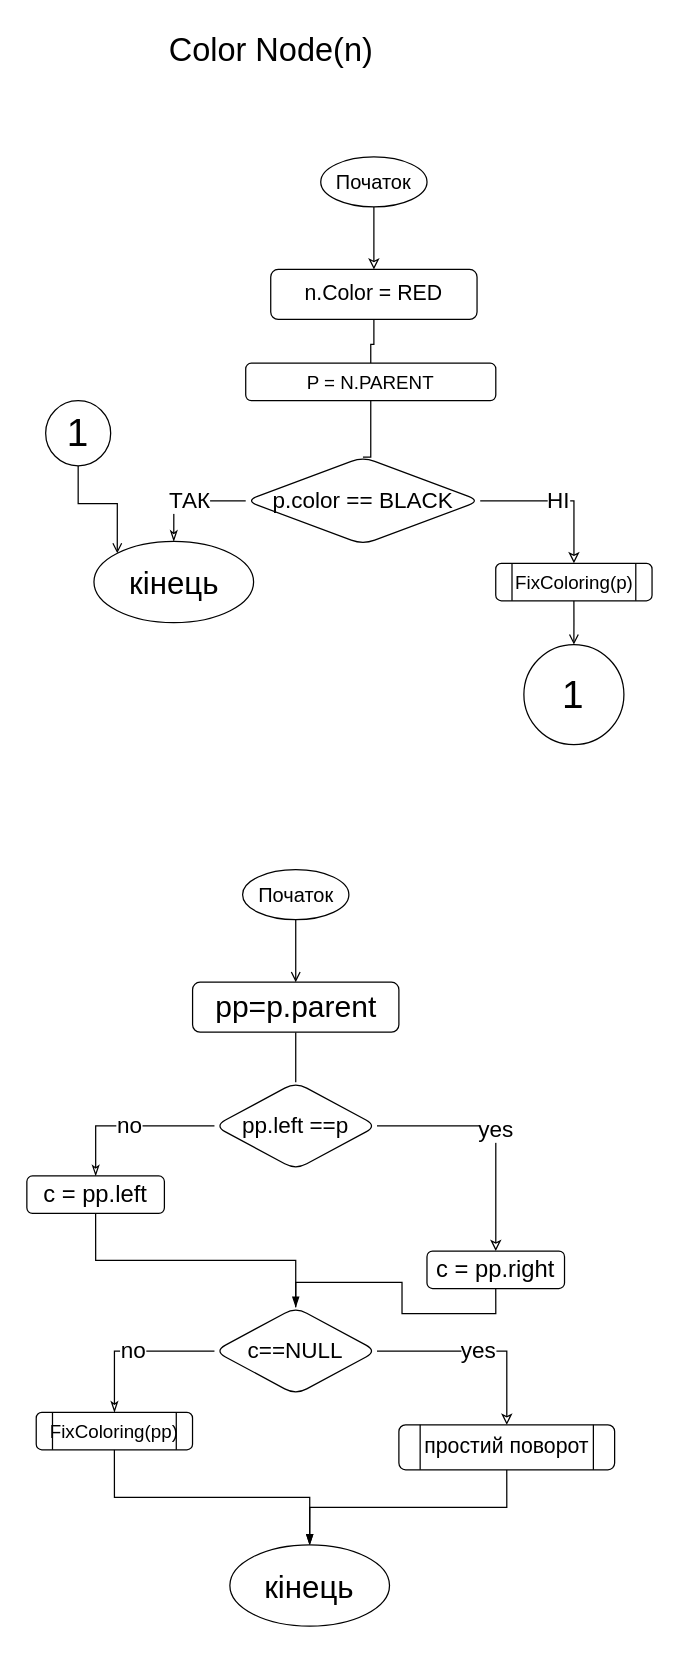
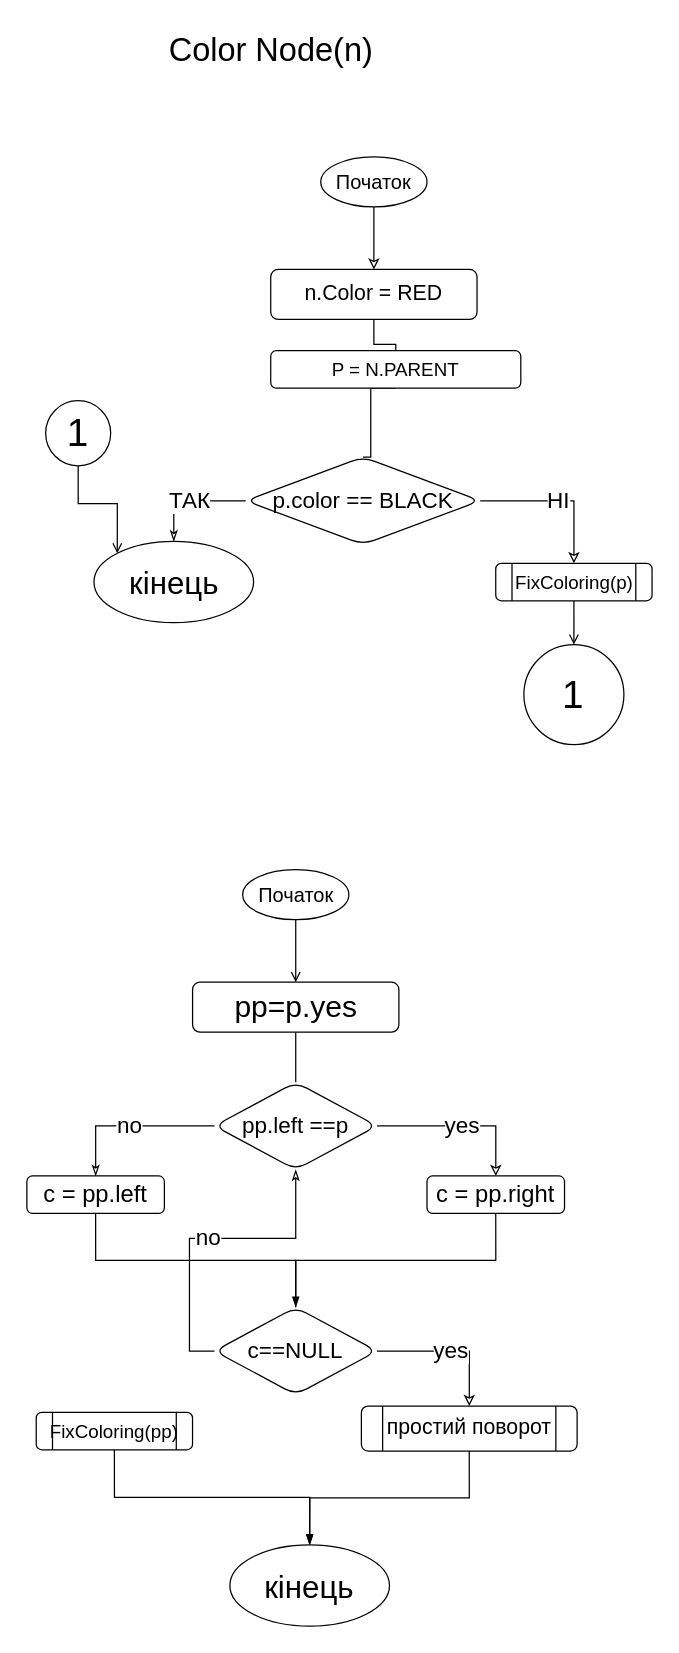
(371, 382) -> (396, 369)
(296, 1007) -> (296, 1007)
(496, 1269) -> (496, 1194)
(126, 1351) -> (215, 1238)
(507, 1447) -> (469, 1428)
